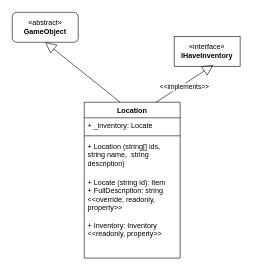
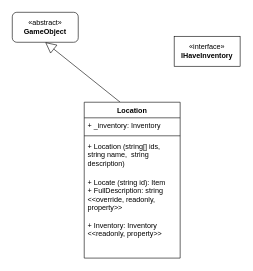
(180, 87) -> none
(124, 126) -> (131, 126)
